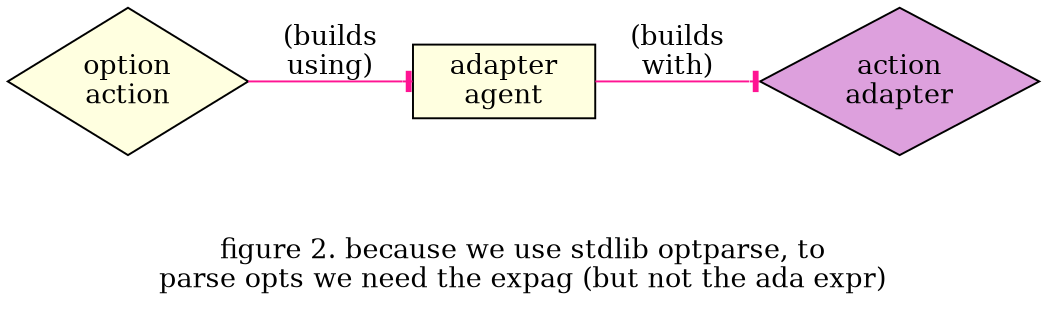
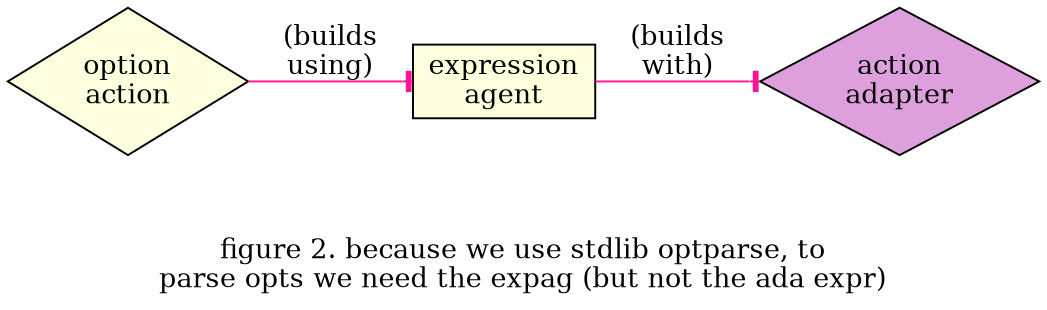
(504, 81) -> (504, 81)
